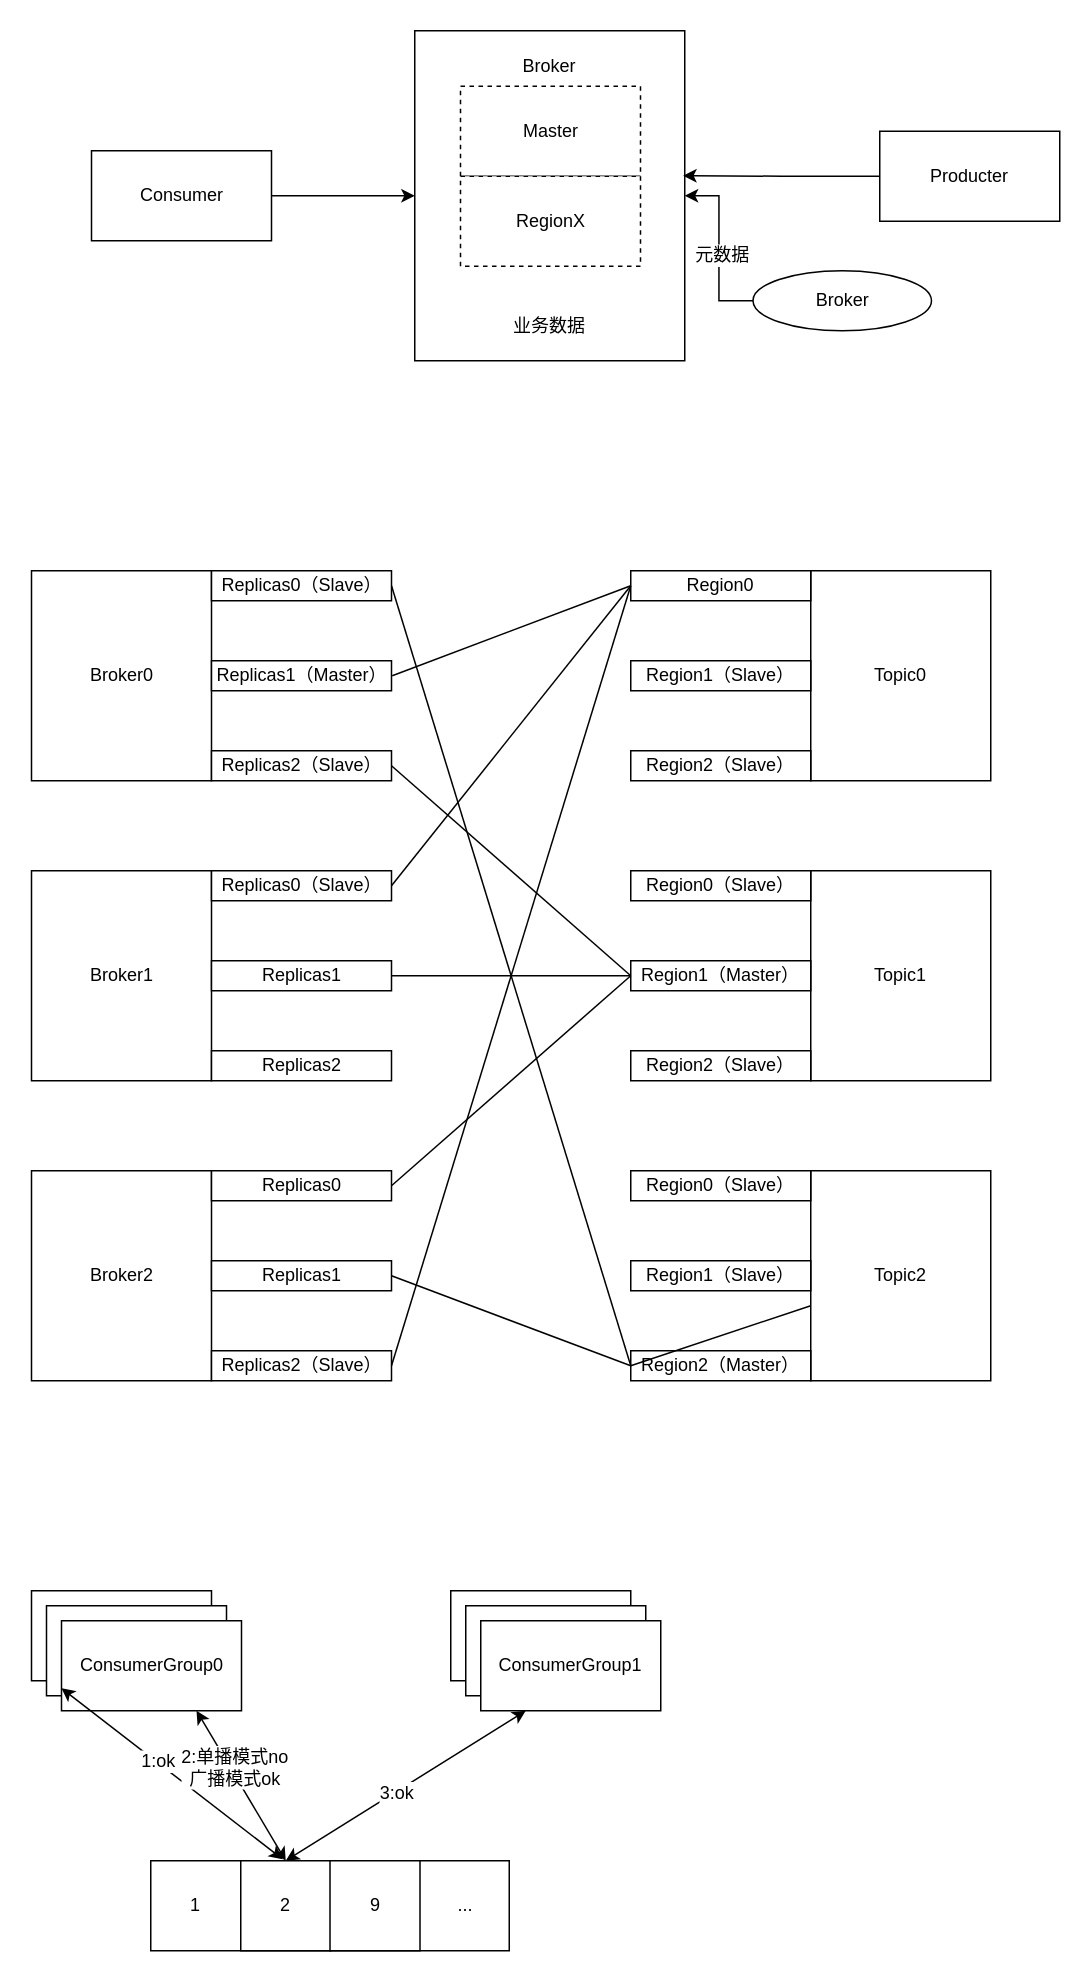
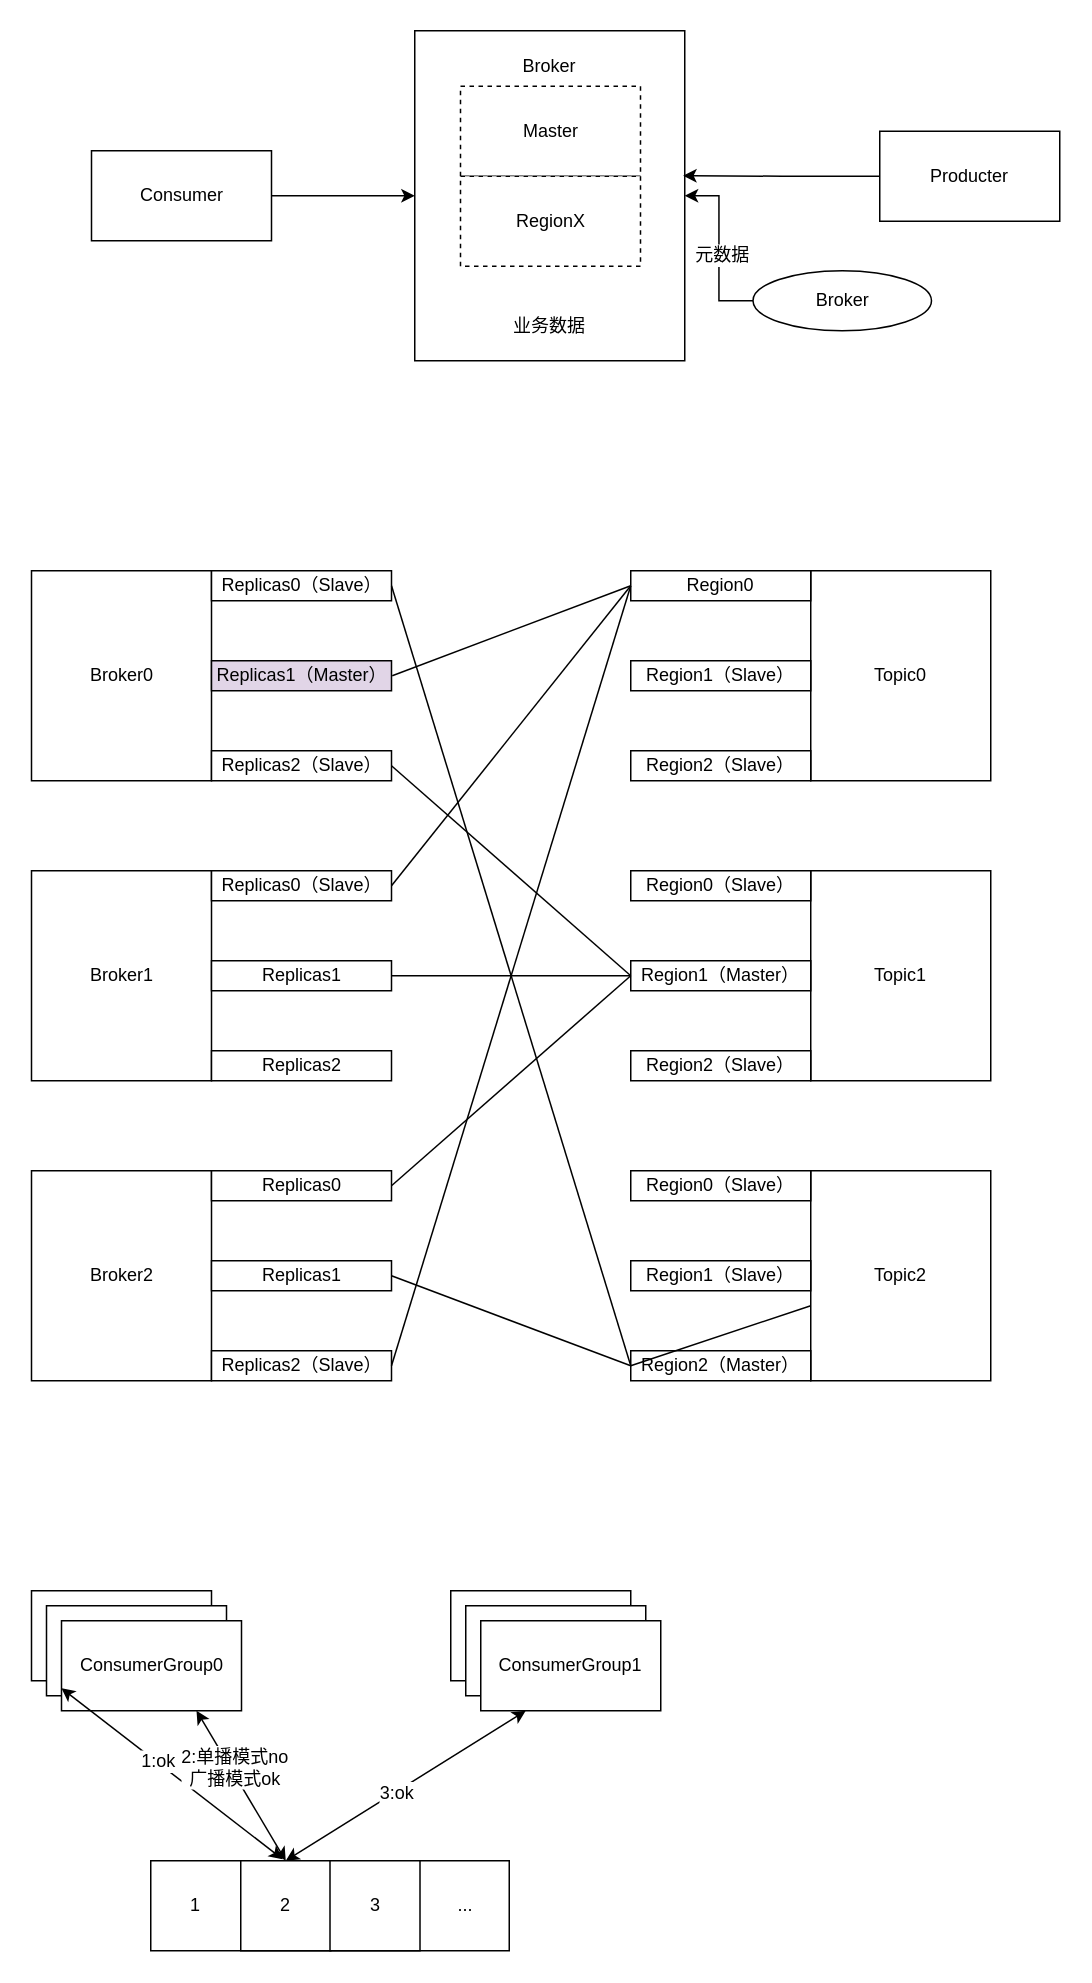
(302, 676) -> (302, 676)
(376, 1906) -> (376, 1906)
